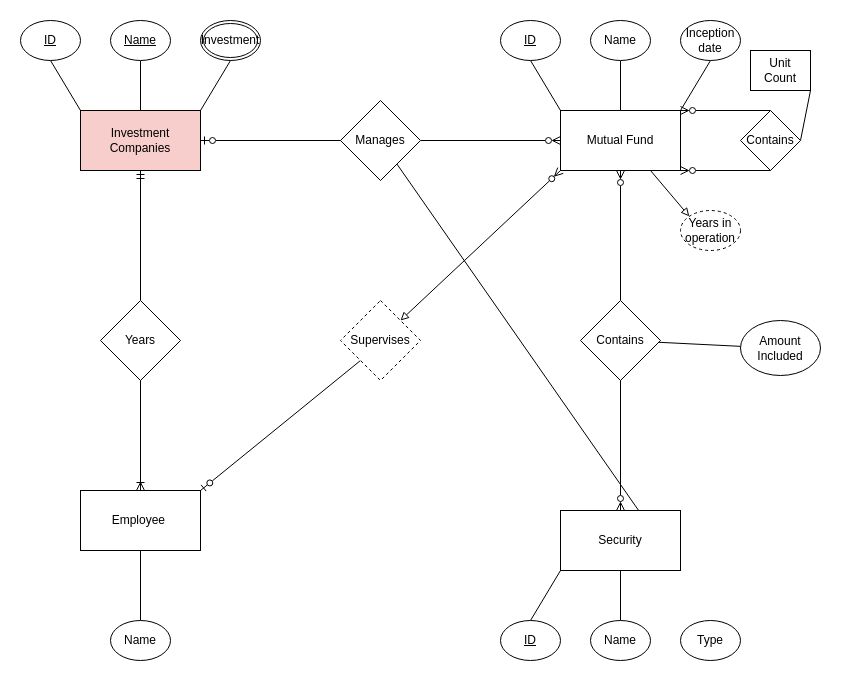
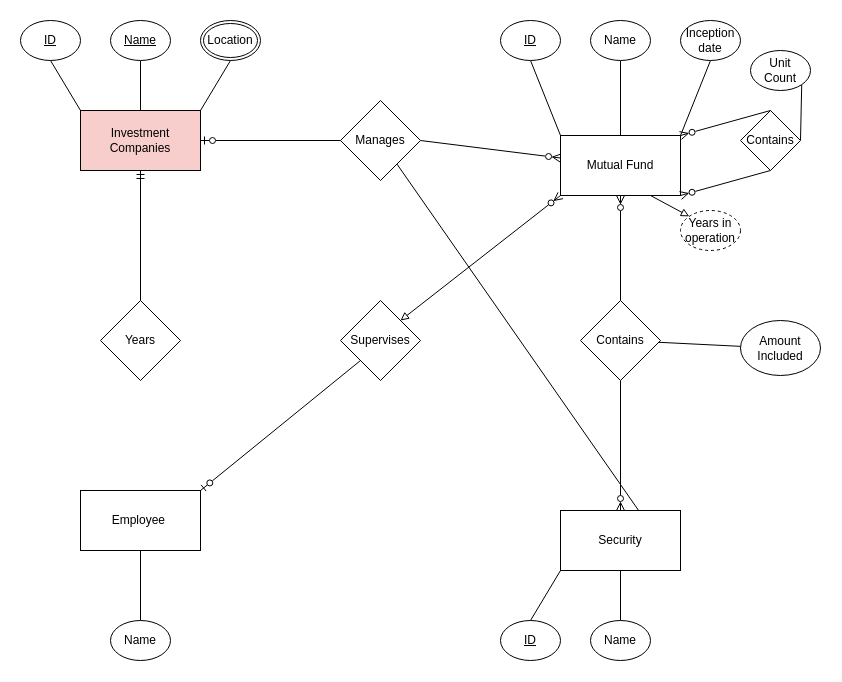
(231, 41) -> (231, 41)
(781, 71) -> (781, 71)
(621, 141) -> (621, 166)
(381, 341) -> (381, 341)
(141, 436) -> none
(711, 641) -> none
